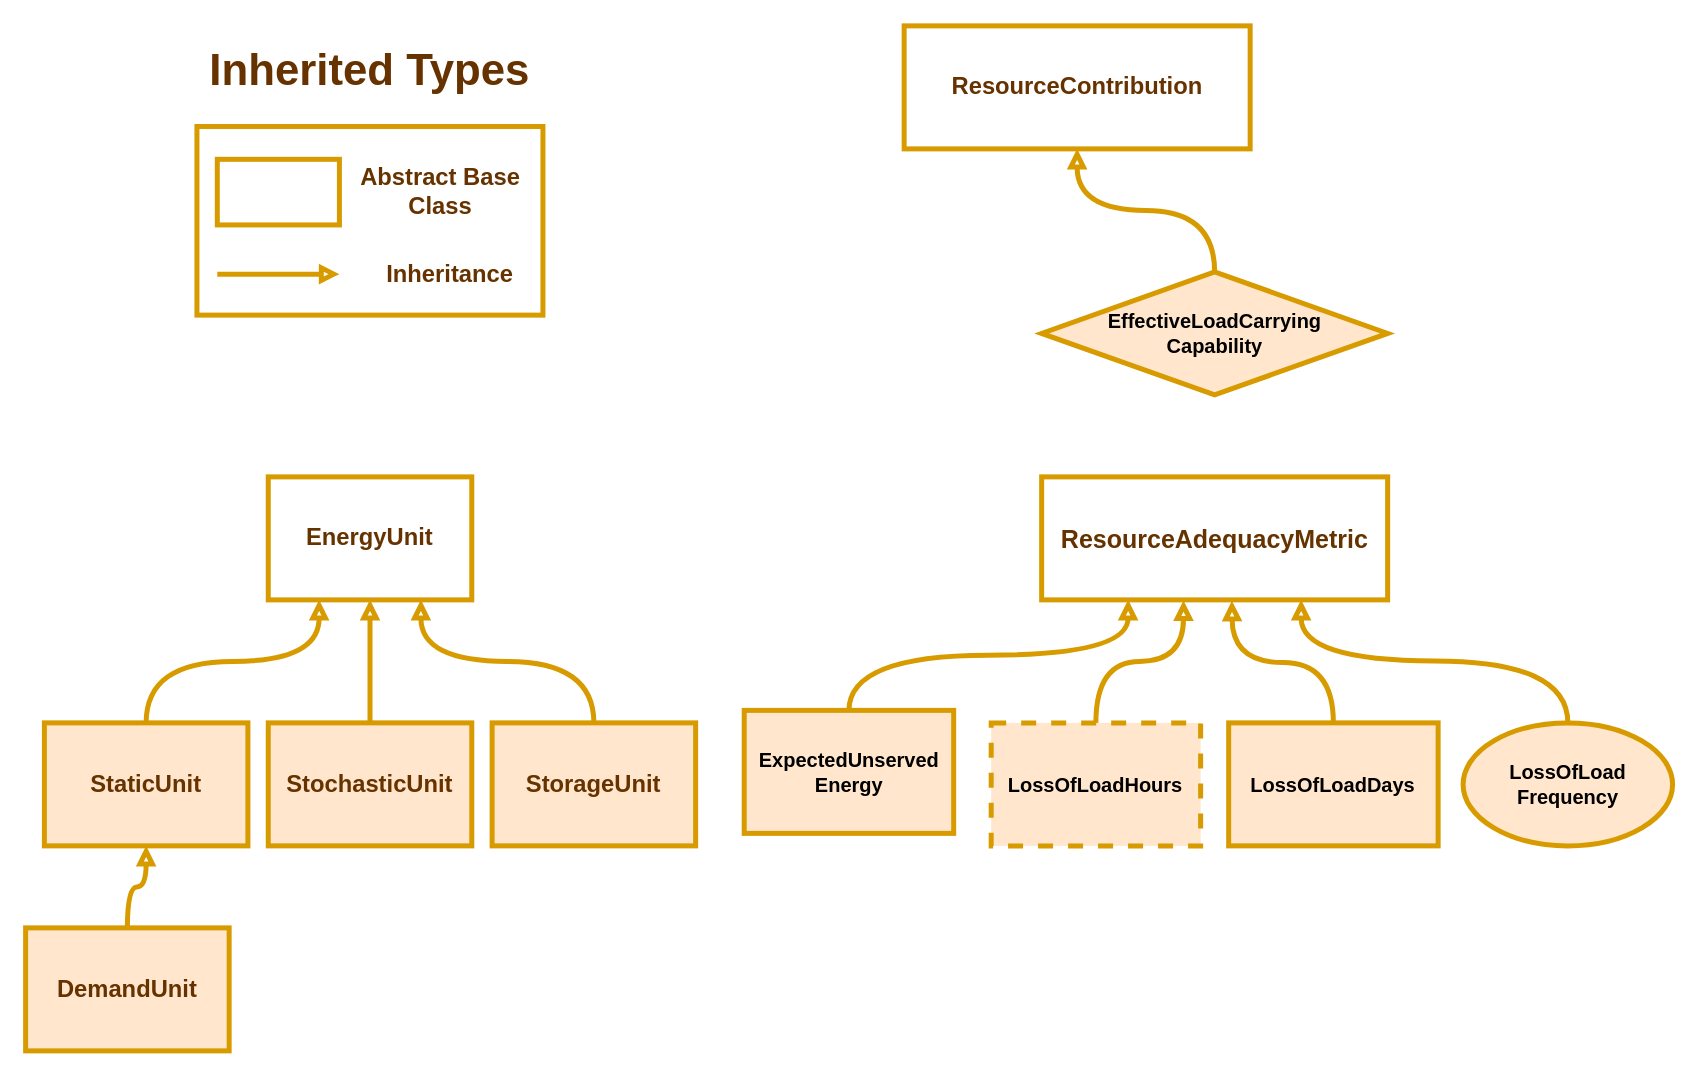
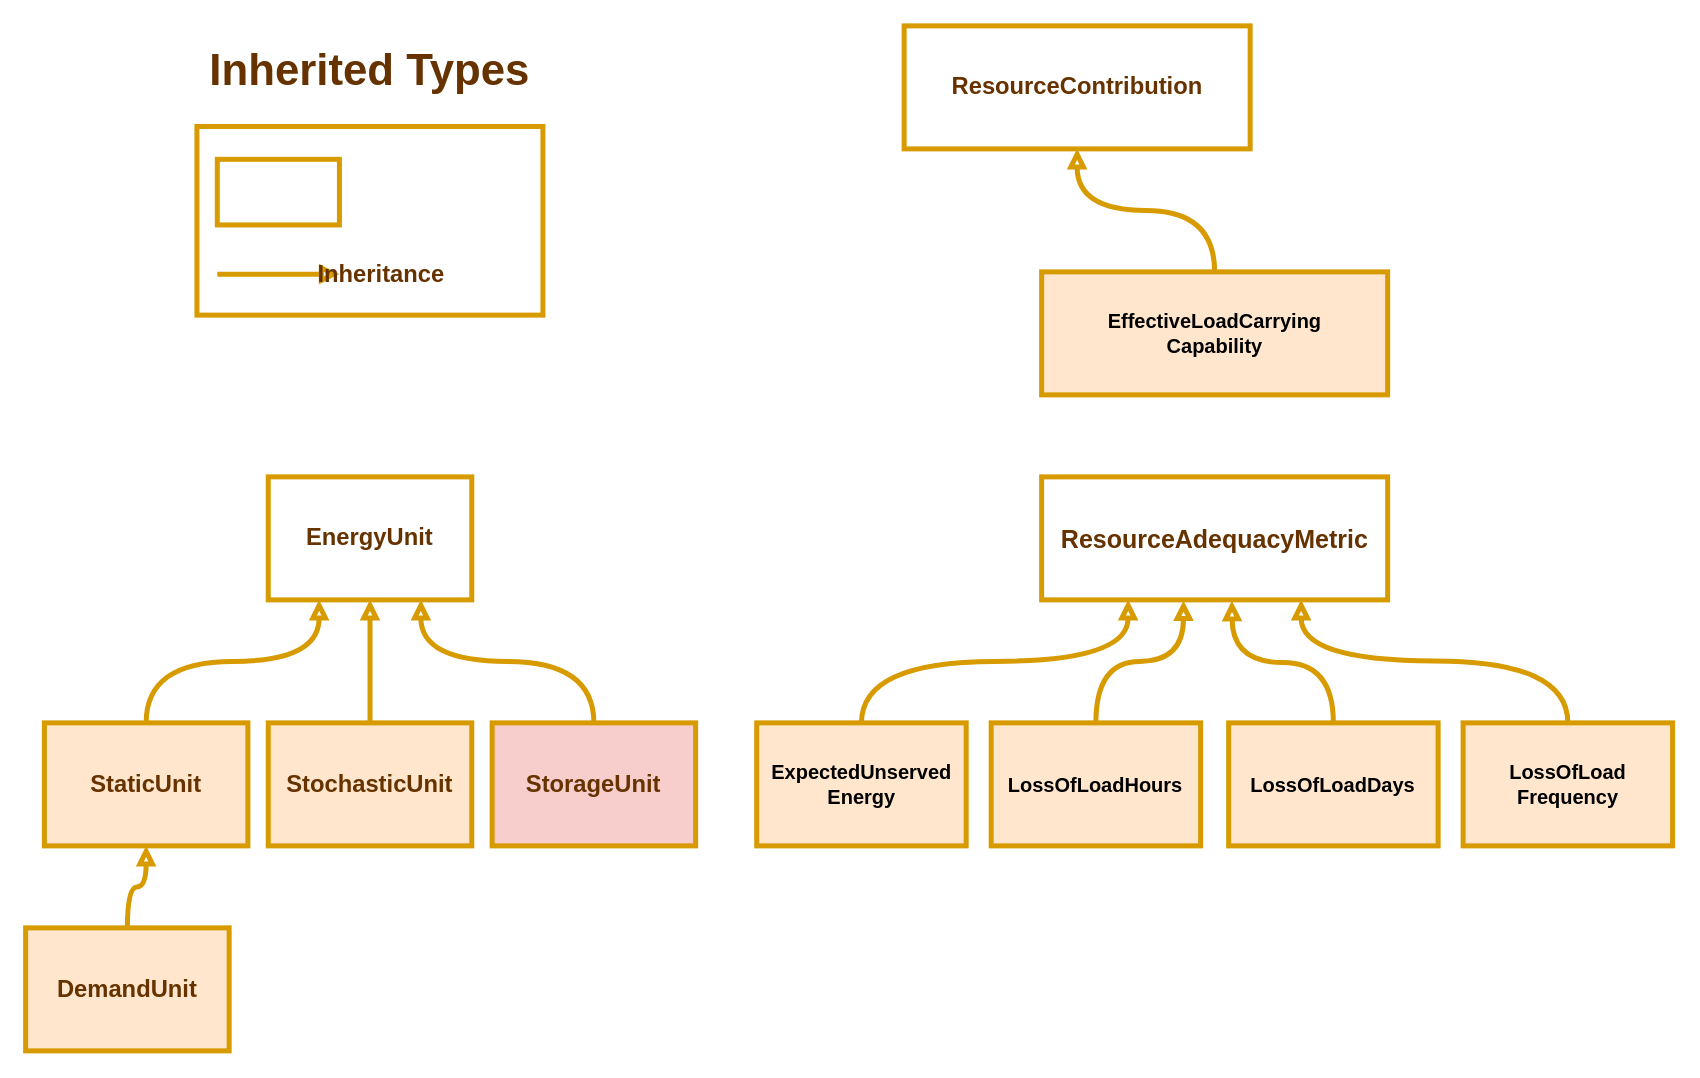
(441, 192) -> none
(445, 274) -> (376, 274)
(1215, 333) -> (1215, 333)
(849, 772) -> (861, 784)
(594, 784) -> (594, 784)
(1096, 784) -> (1096, 784)
(1568, 784) -> (1568, 784)
